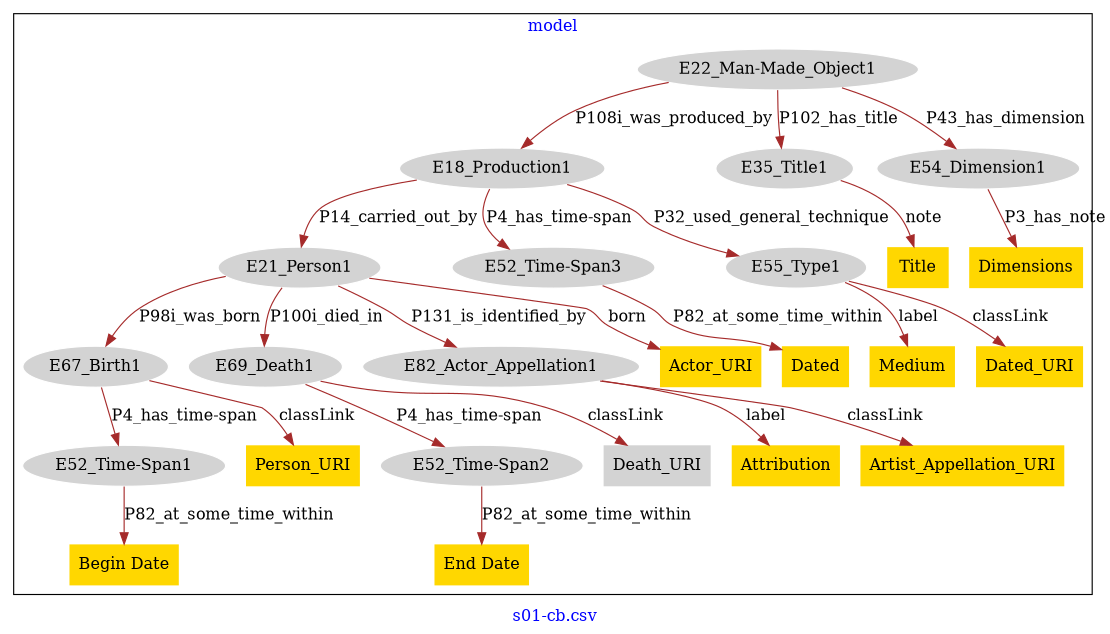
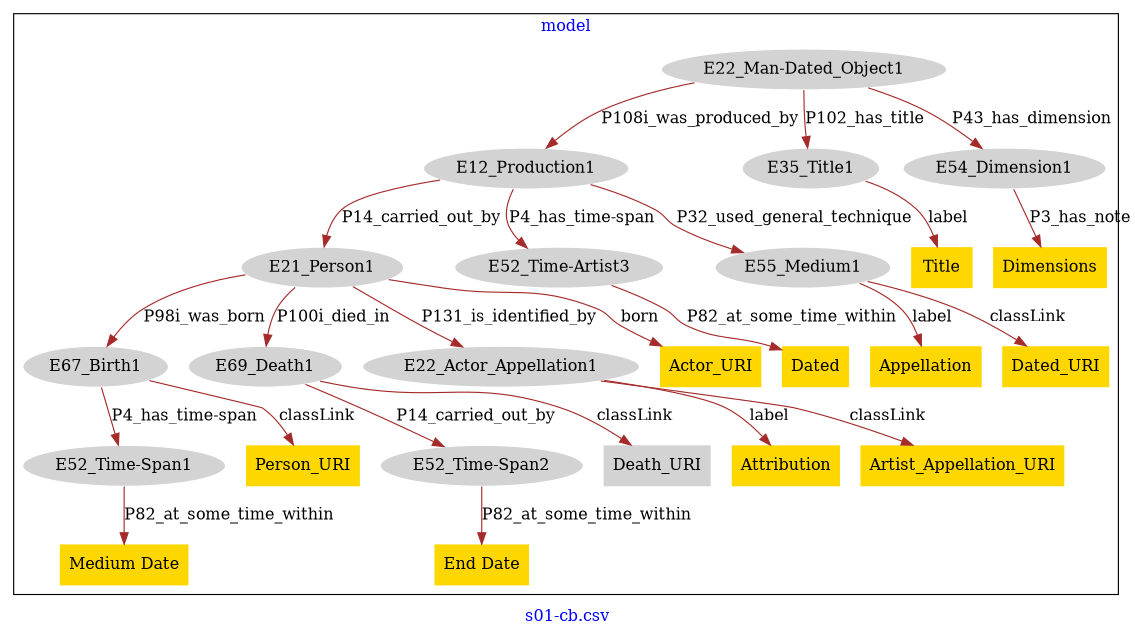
(778, 69) -> (804, 69)
(502, 169) -> (526, 169)
(924, 218) -> (948, 218)
(554, 268) -> (559, 268)
(796, 268) -> (803, 268)
(501, 367) -> (501, 367)
(912, 367) -> (926, 367)
(469, 416) -> (476, 416)
(124, 565) -> (124, 565)
